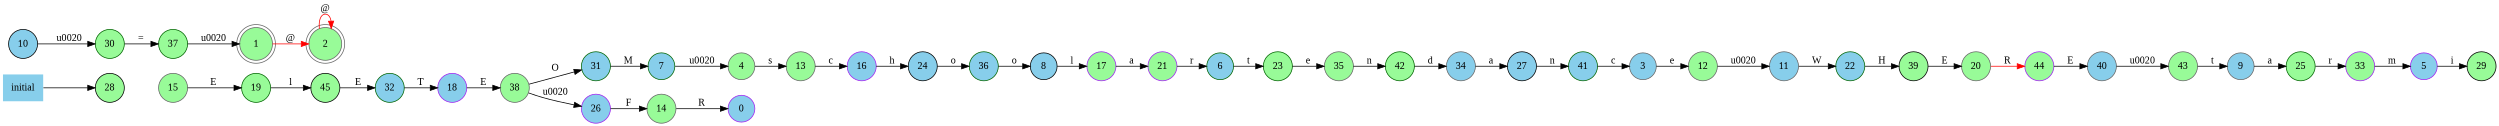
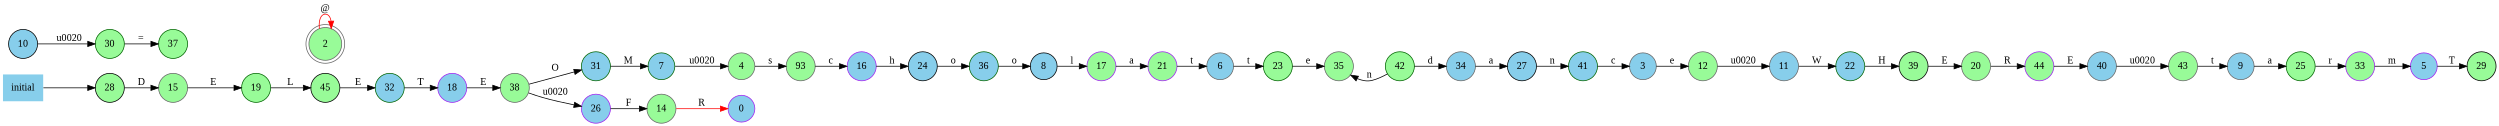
(256, 44) -> none
(1192, 61) -> (1192, 61)
(2452, 61) -> (2452, 61)
(801, 66) -> (801, 66)
(1220, 66) -> (1220, 66)
(1365, 66) -> (1373, 80)
(2004, 66) -> (2004, 66)
(291, 82) -> (291, 82)
none -> (138, 88)
(698, 109) -> (698, 109)
